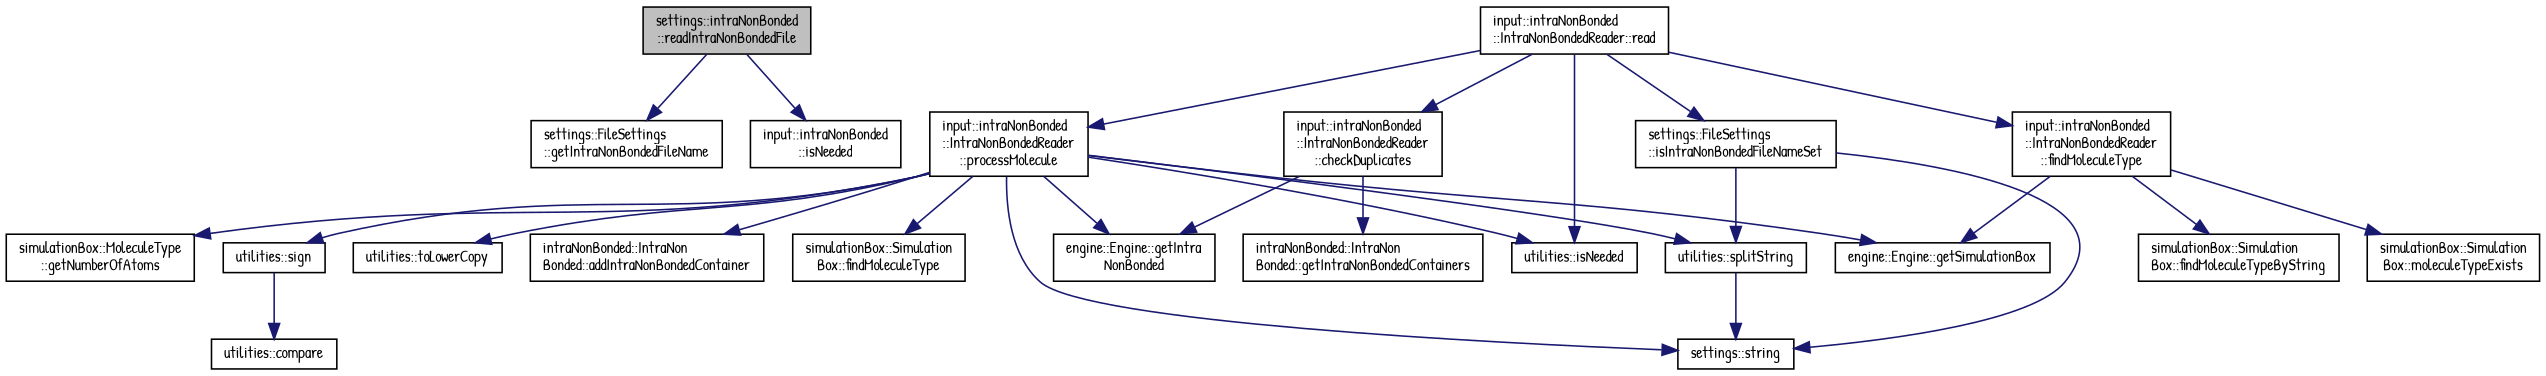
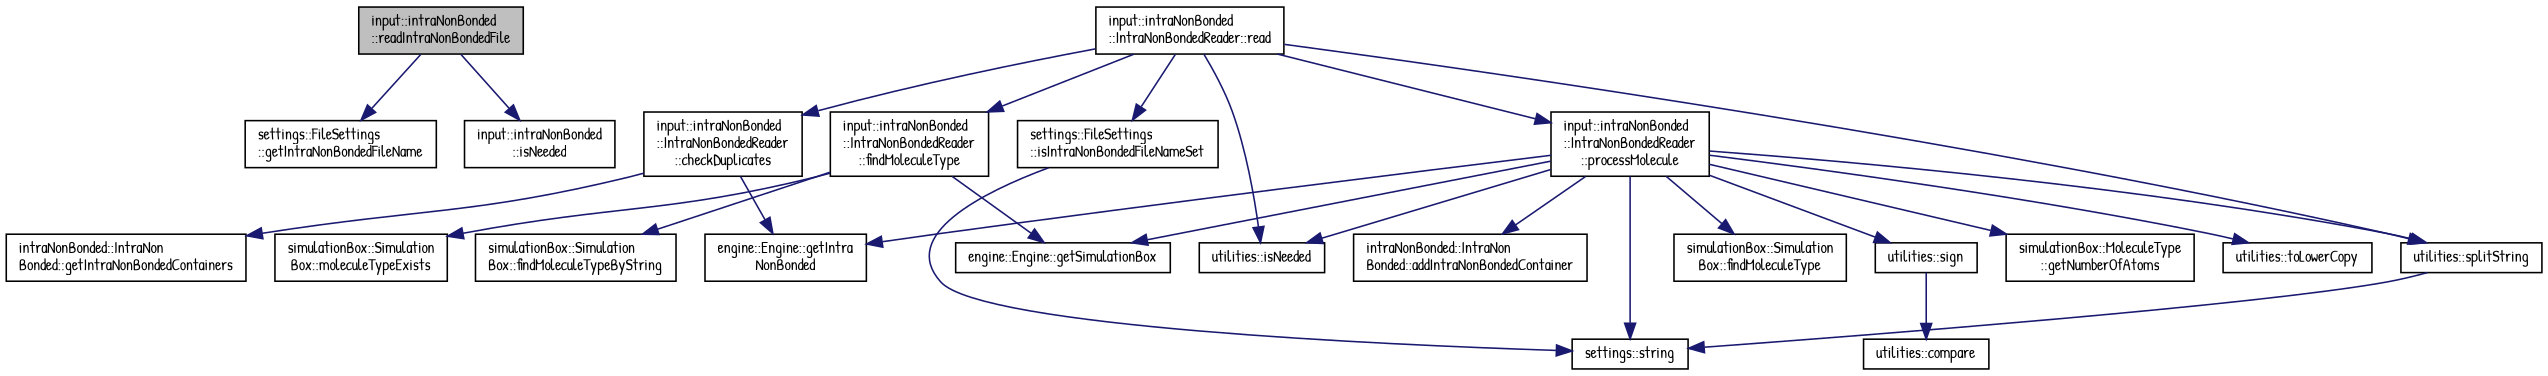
(727, 31) -> (441, 31)
(1736, 197) -> (1849, 130)
